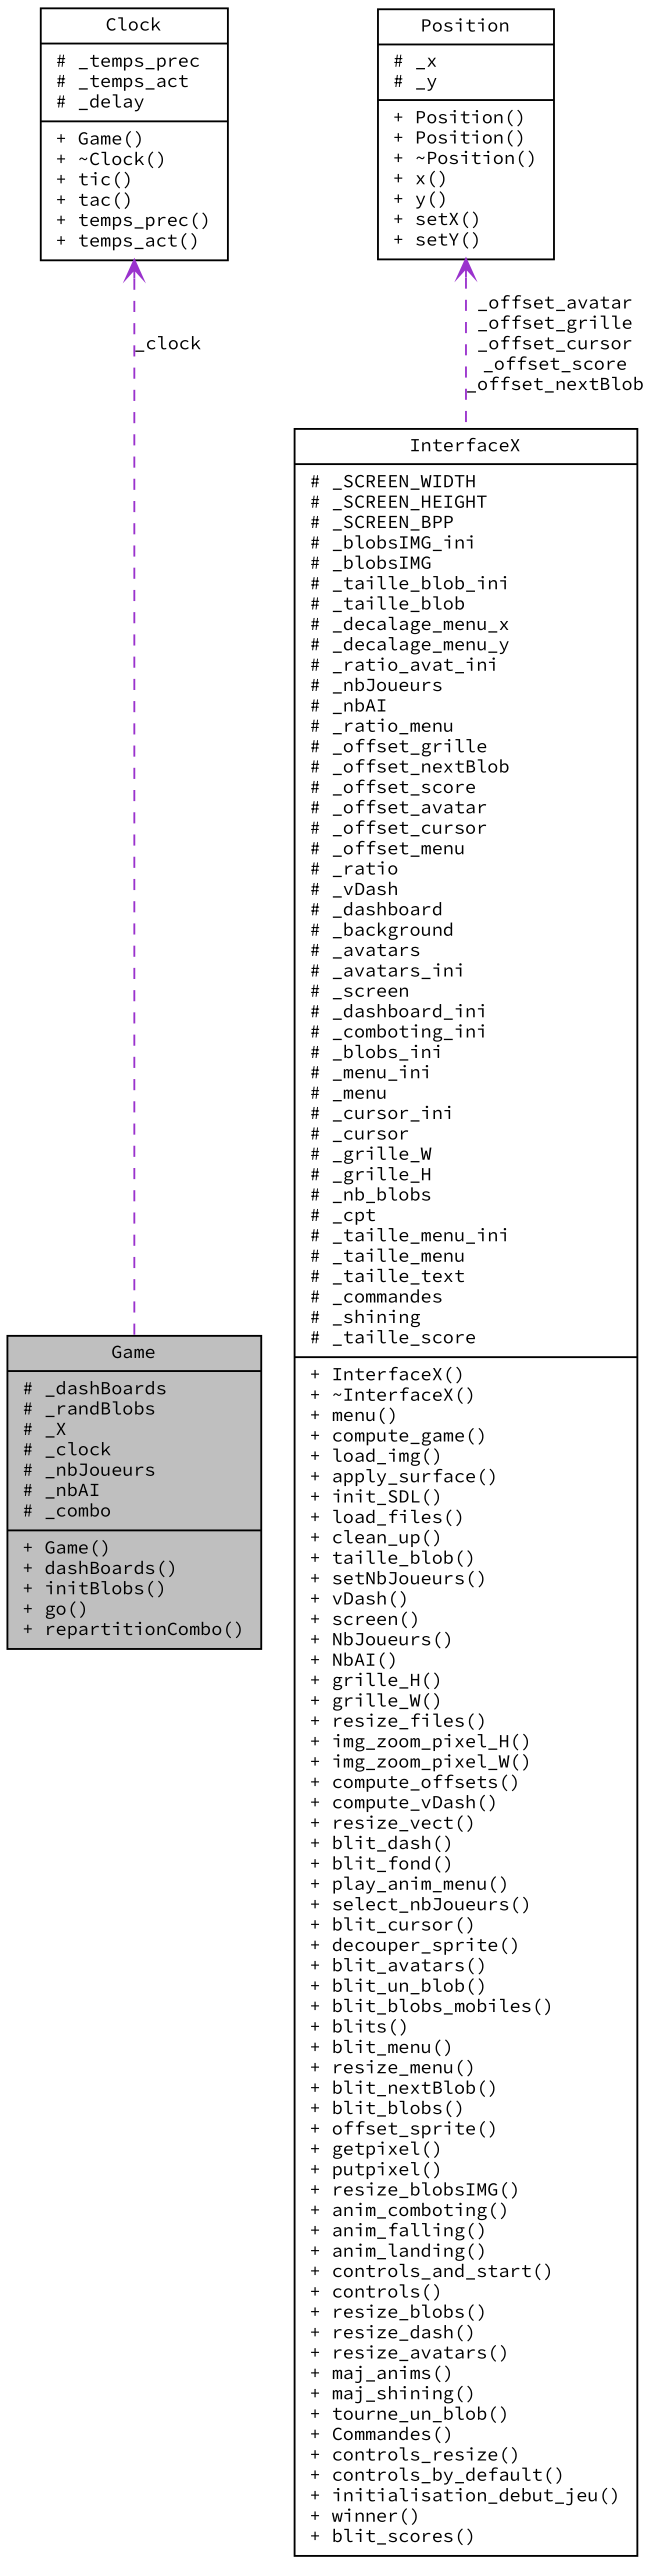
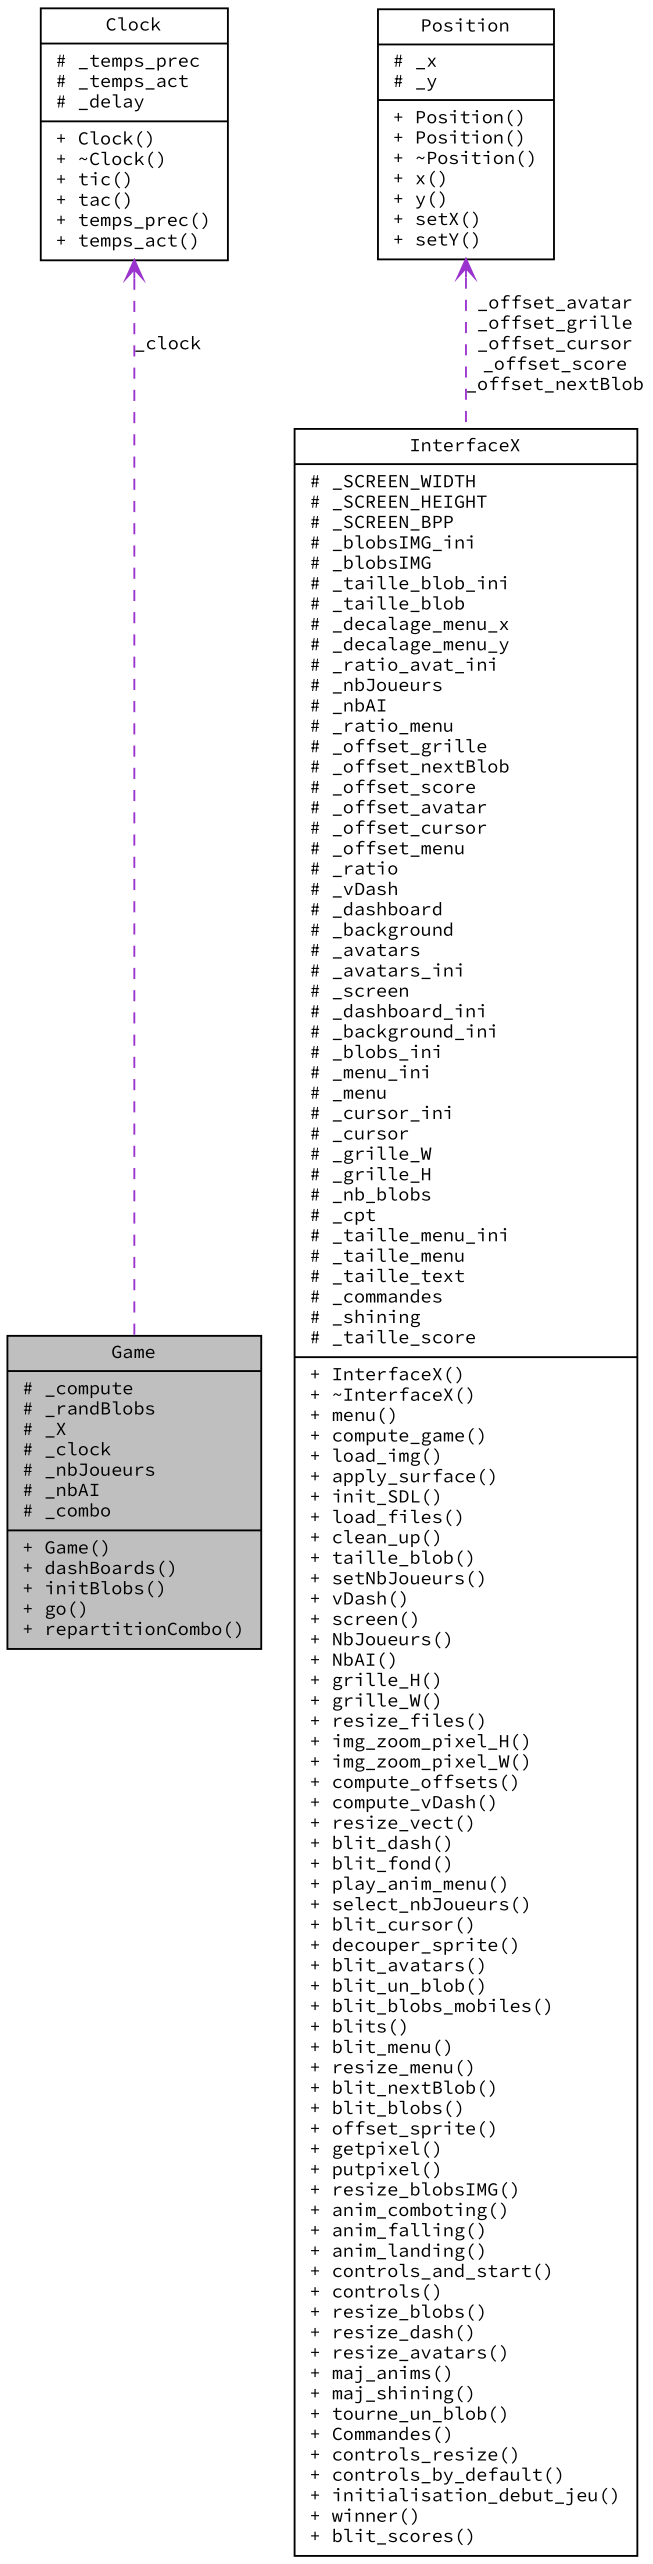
(101, 139) -> (107, 139)
(399, 1032) -> (405, 1032)
(95, 1389) -> (79, 1389)
